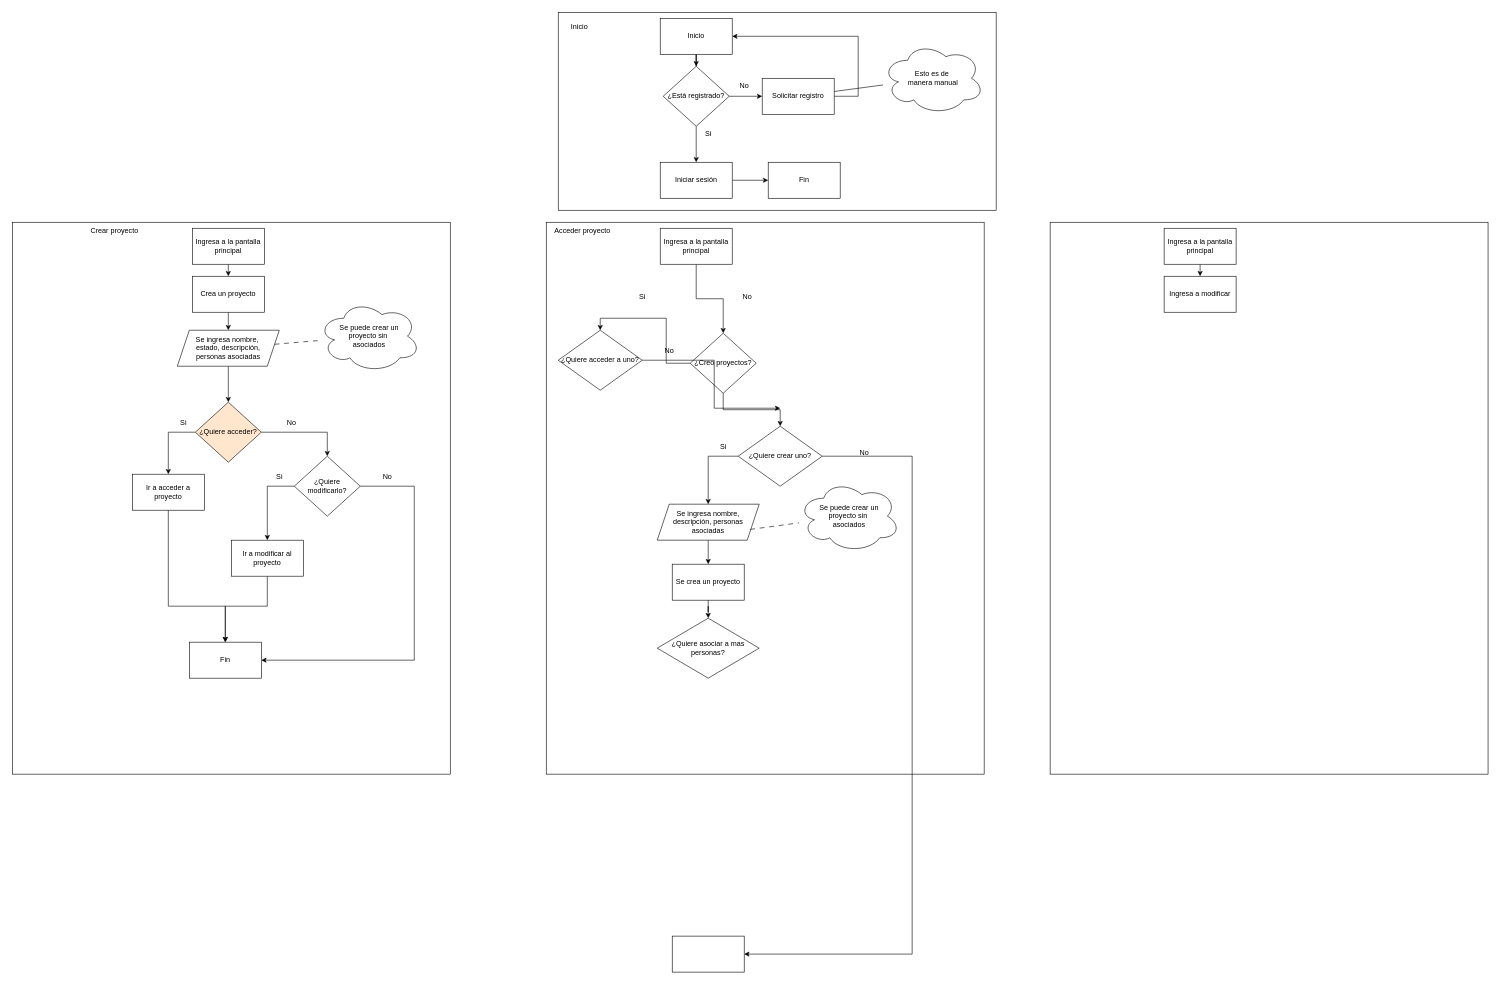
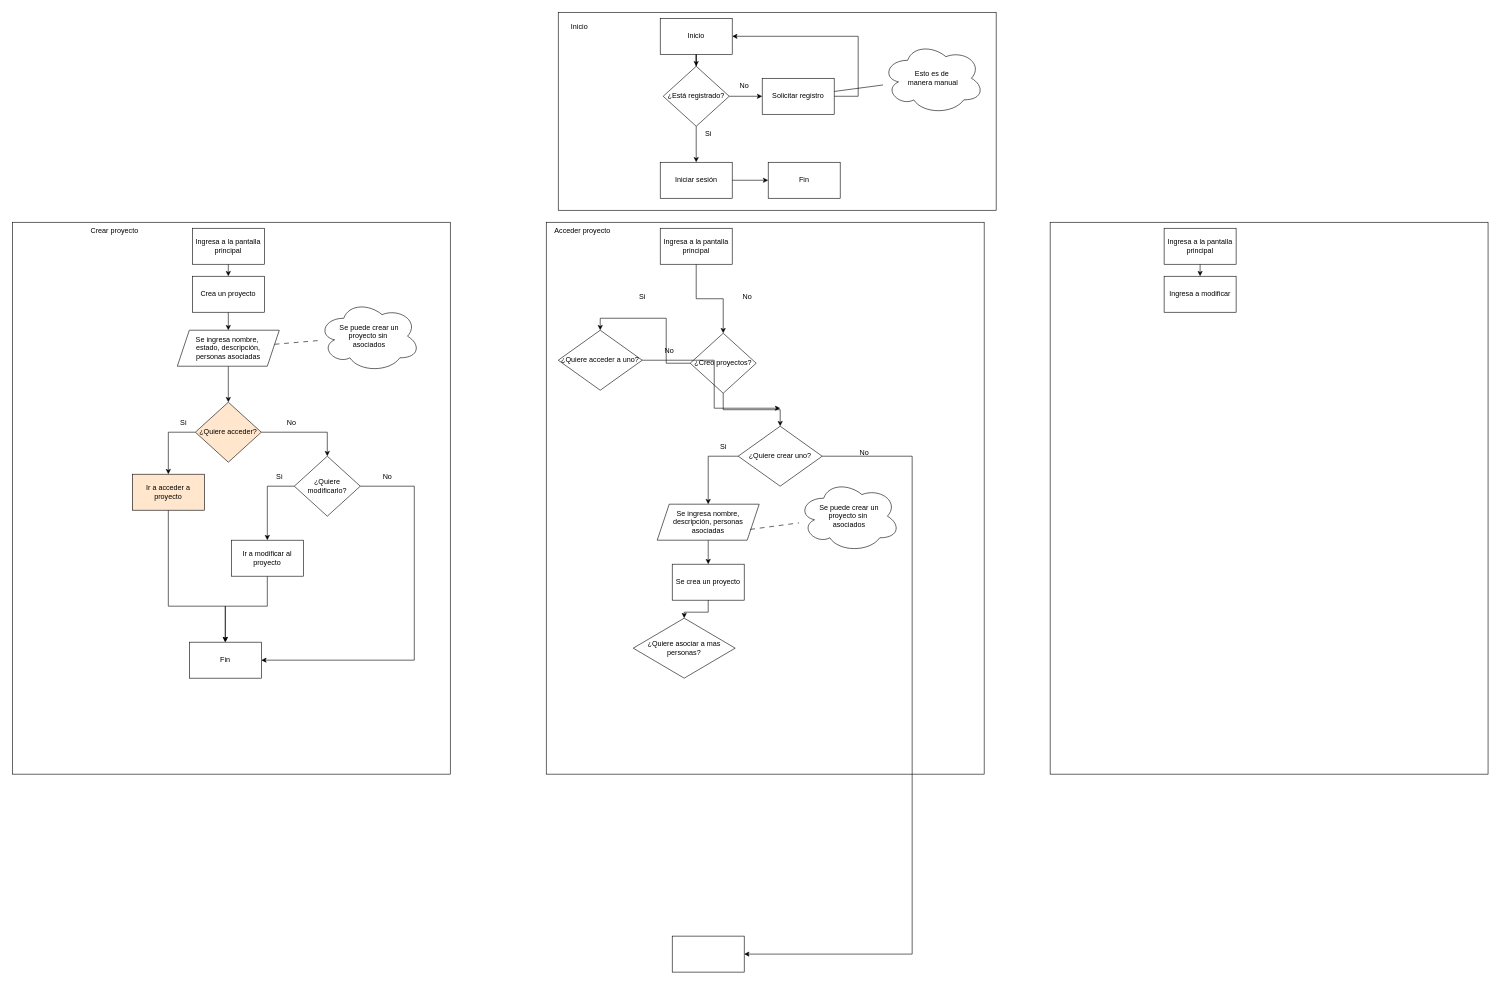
(168, 492) -> (168, 492)
(708, 648) -> (684, 648)
